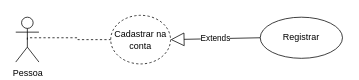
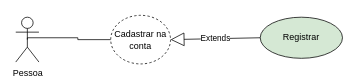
(70, 38) -> (70, 38)
(302, 38) -> (302, 38)
